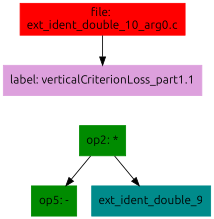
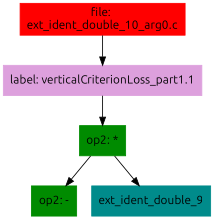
none -> (103, 106)
(54, 201) -> (54, 201)
